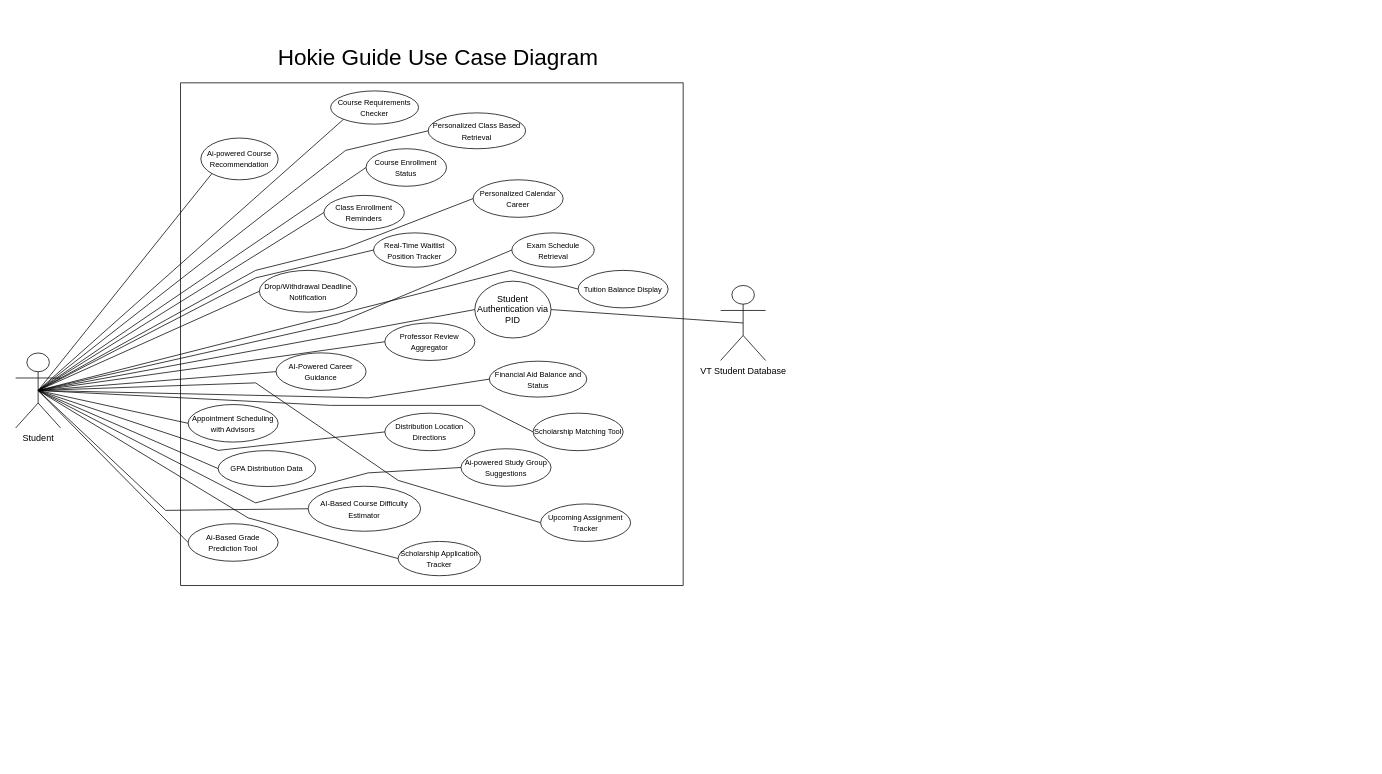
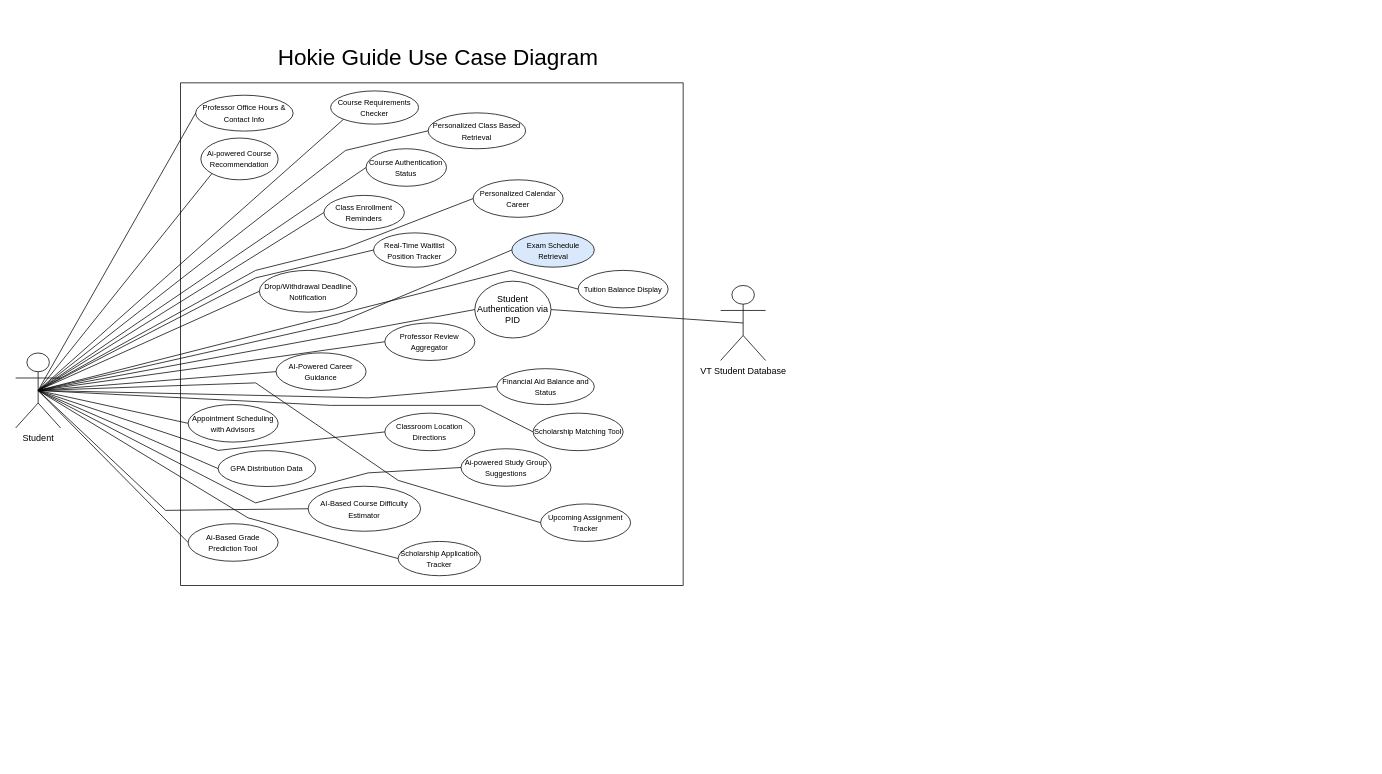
none -> (244, 113)
(406, 168) -> (406, 168)
none -> (121, 244)
(553, 250) -> (553, 250)
(538, 379) -> (545, 387)
(429, 432) -> (429, 432)
